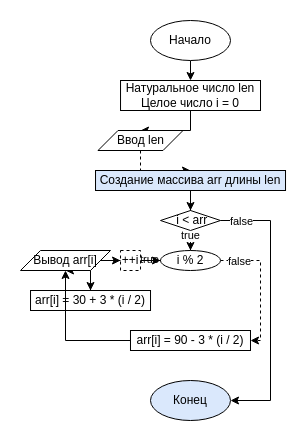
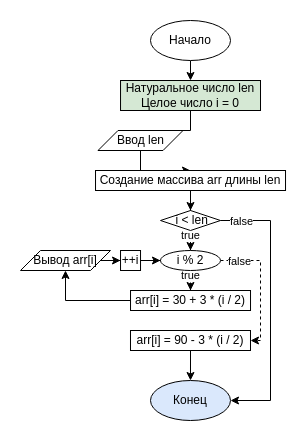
(191, 96) -> (191, 96)
(148, 131) -> (146, 131)
(141, 162) -> (141, 162)
(191, 181) -> (191, 181)
(191, 221) -> (191, 221)
(131, 261) -> (131, 261)
(91, 301) -> (191, 301)
(79, 341) -> (191, 370)
